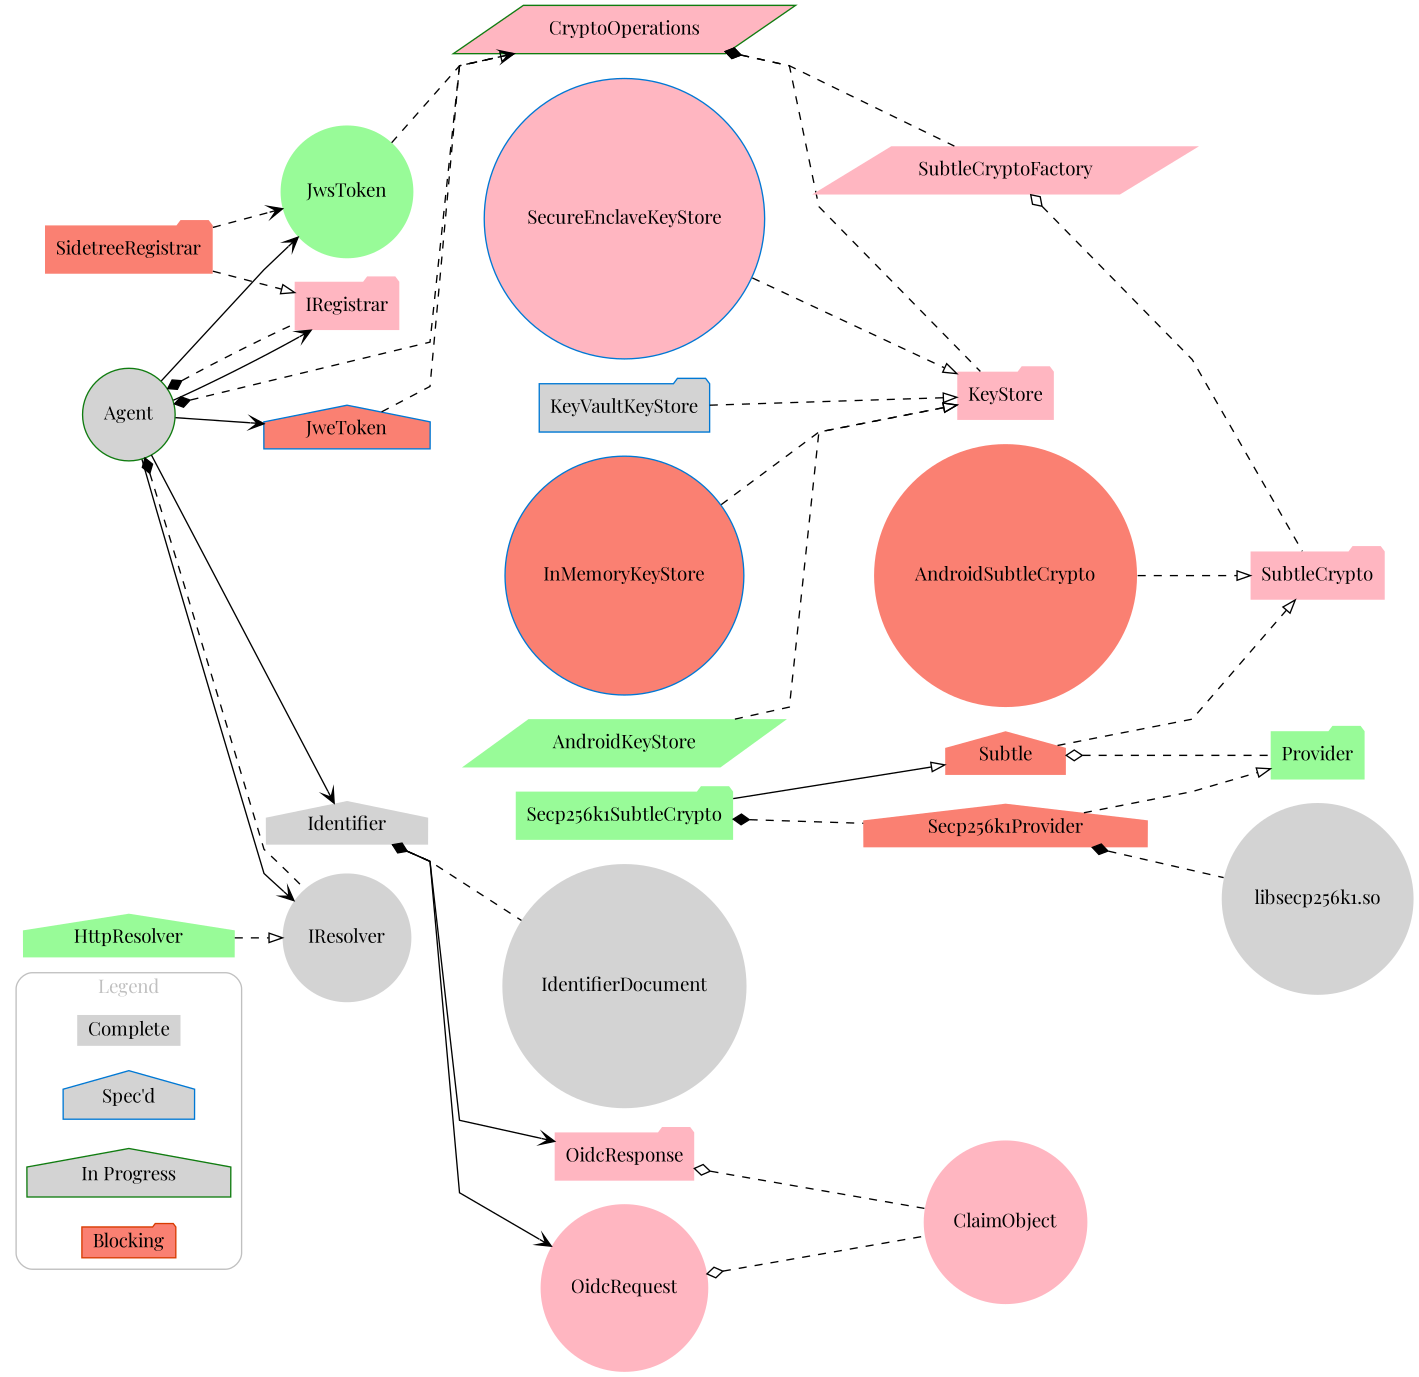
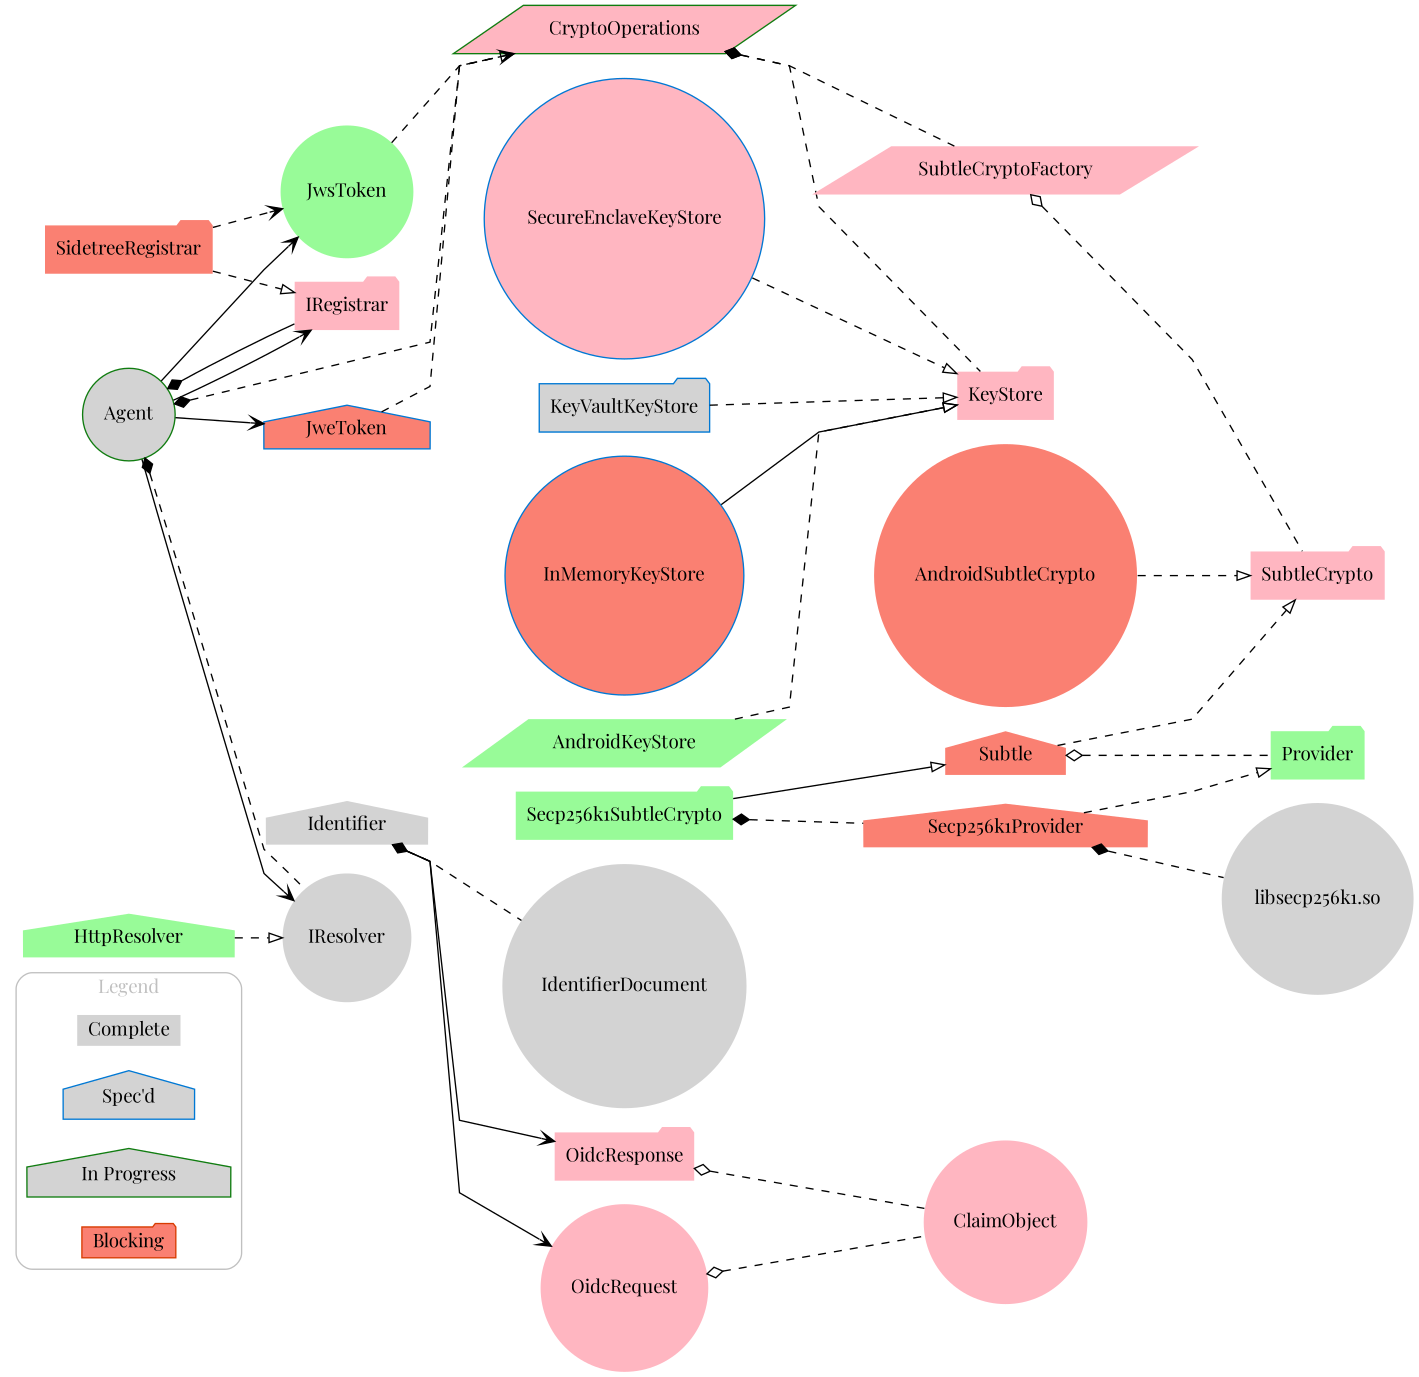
(238, 351) -> (238, 351)
(806, 442) -> (806, 442)
(240, 623) -> none
